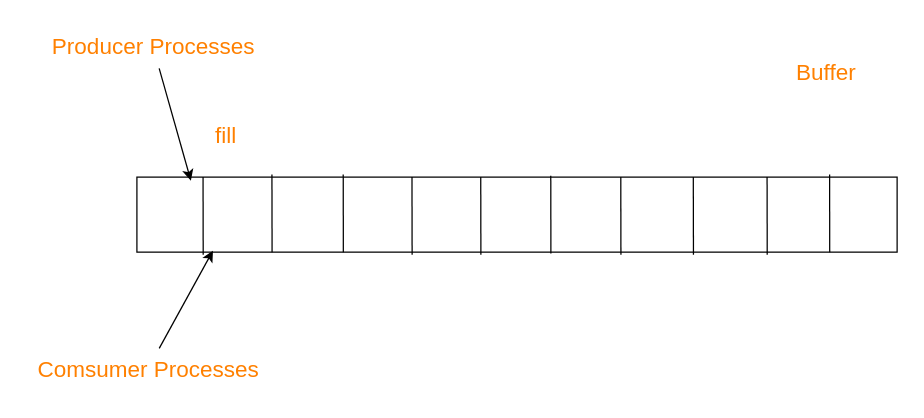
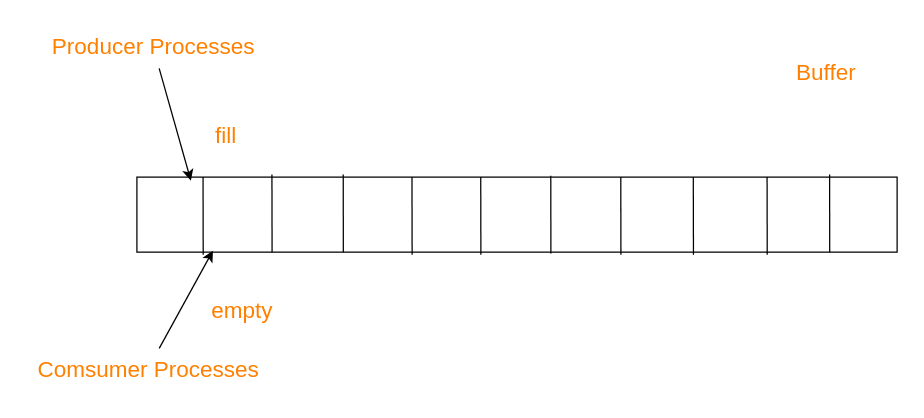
none -> (241, 311)
